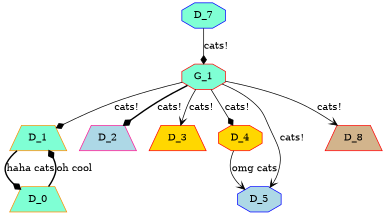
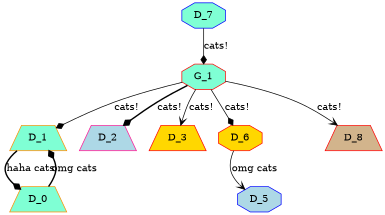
(268, 123) -> none
(240, 138) -> (240, 138)
(74, 169) -> (74, 169)
